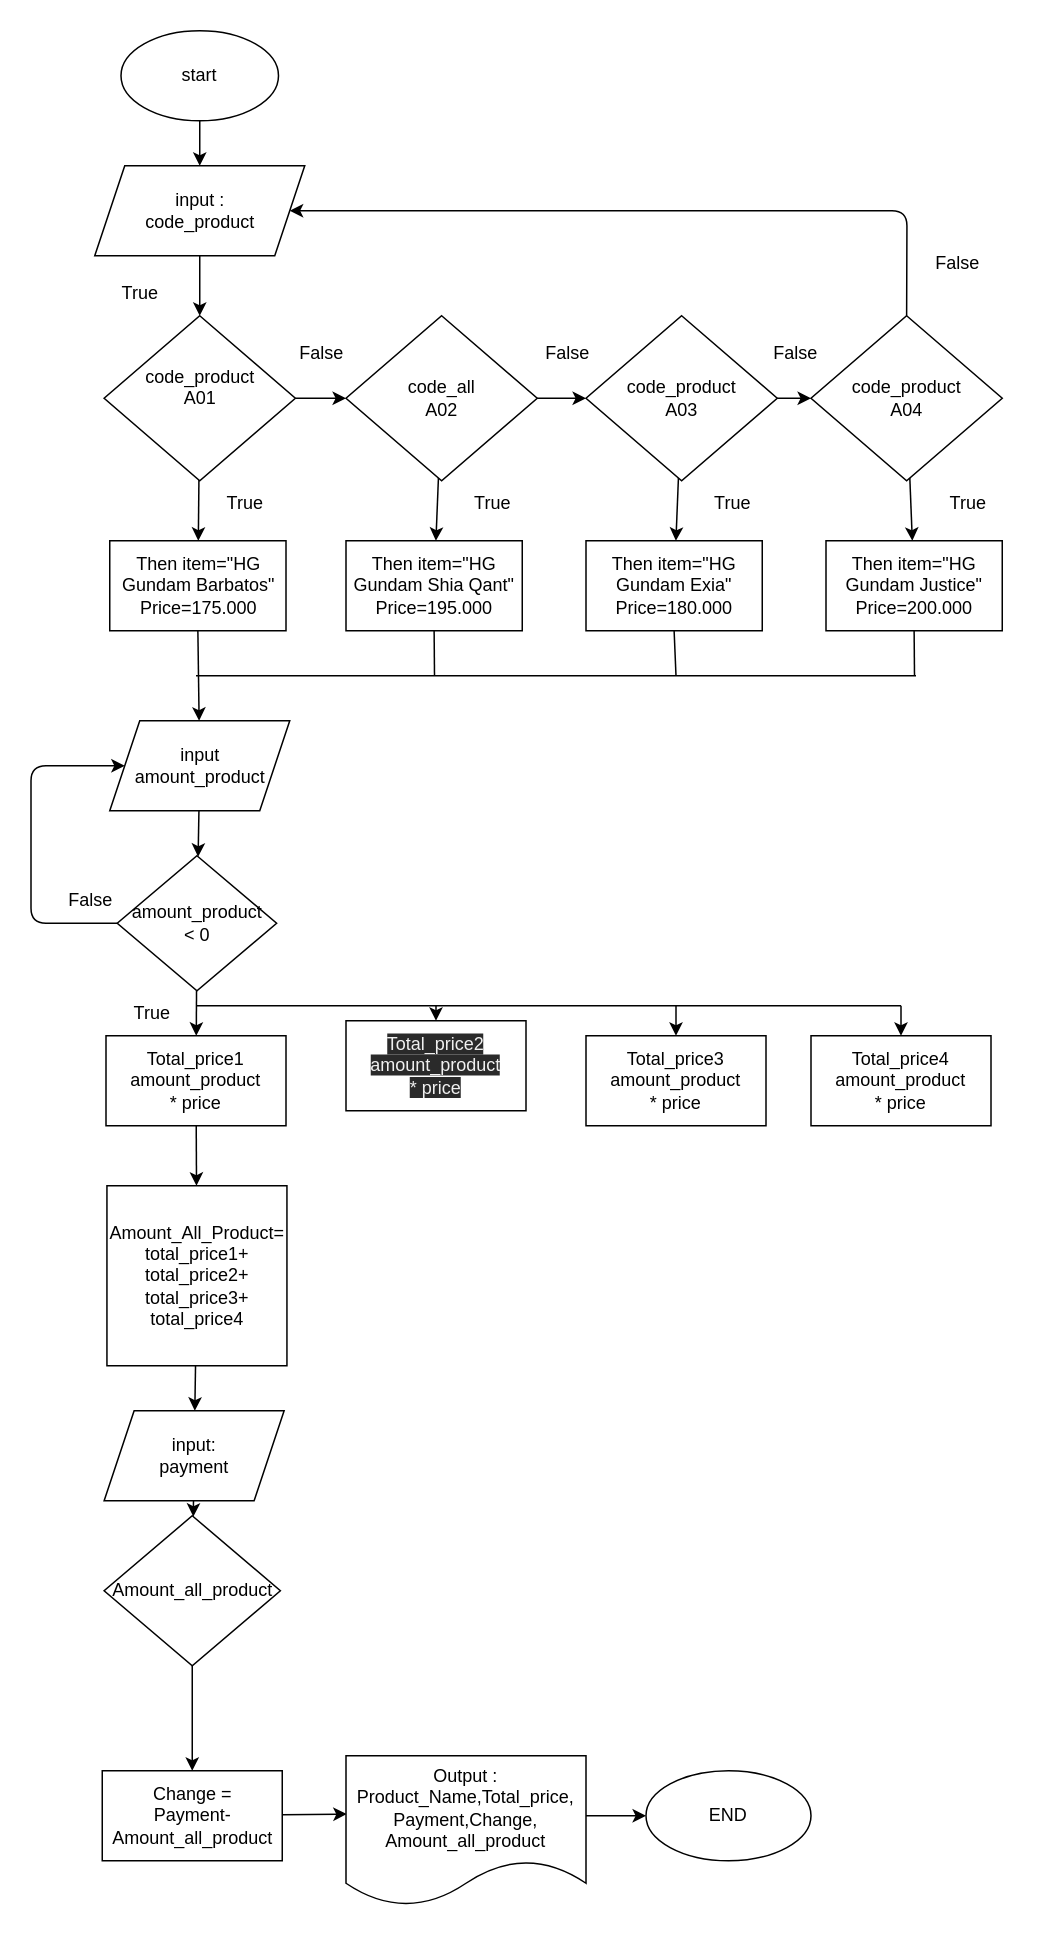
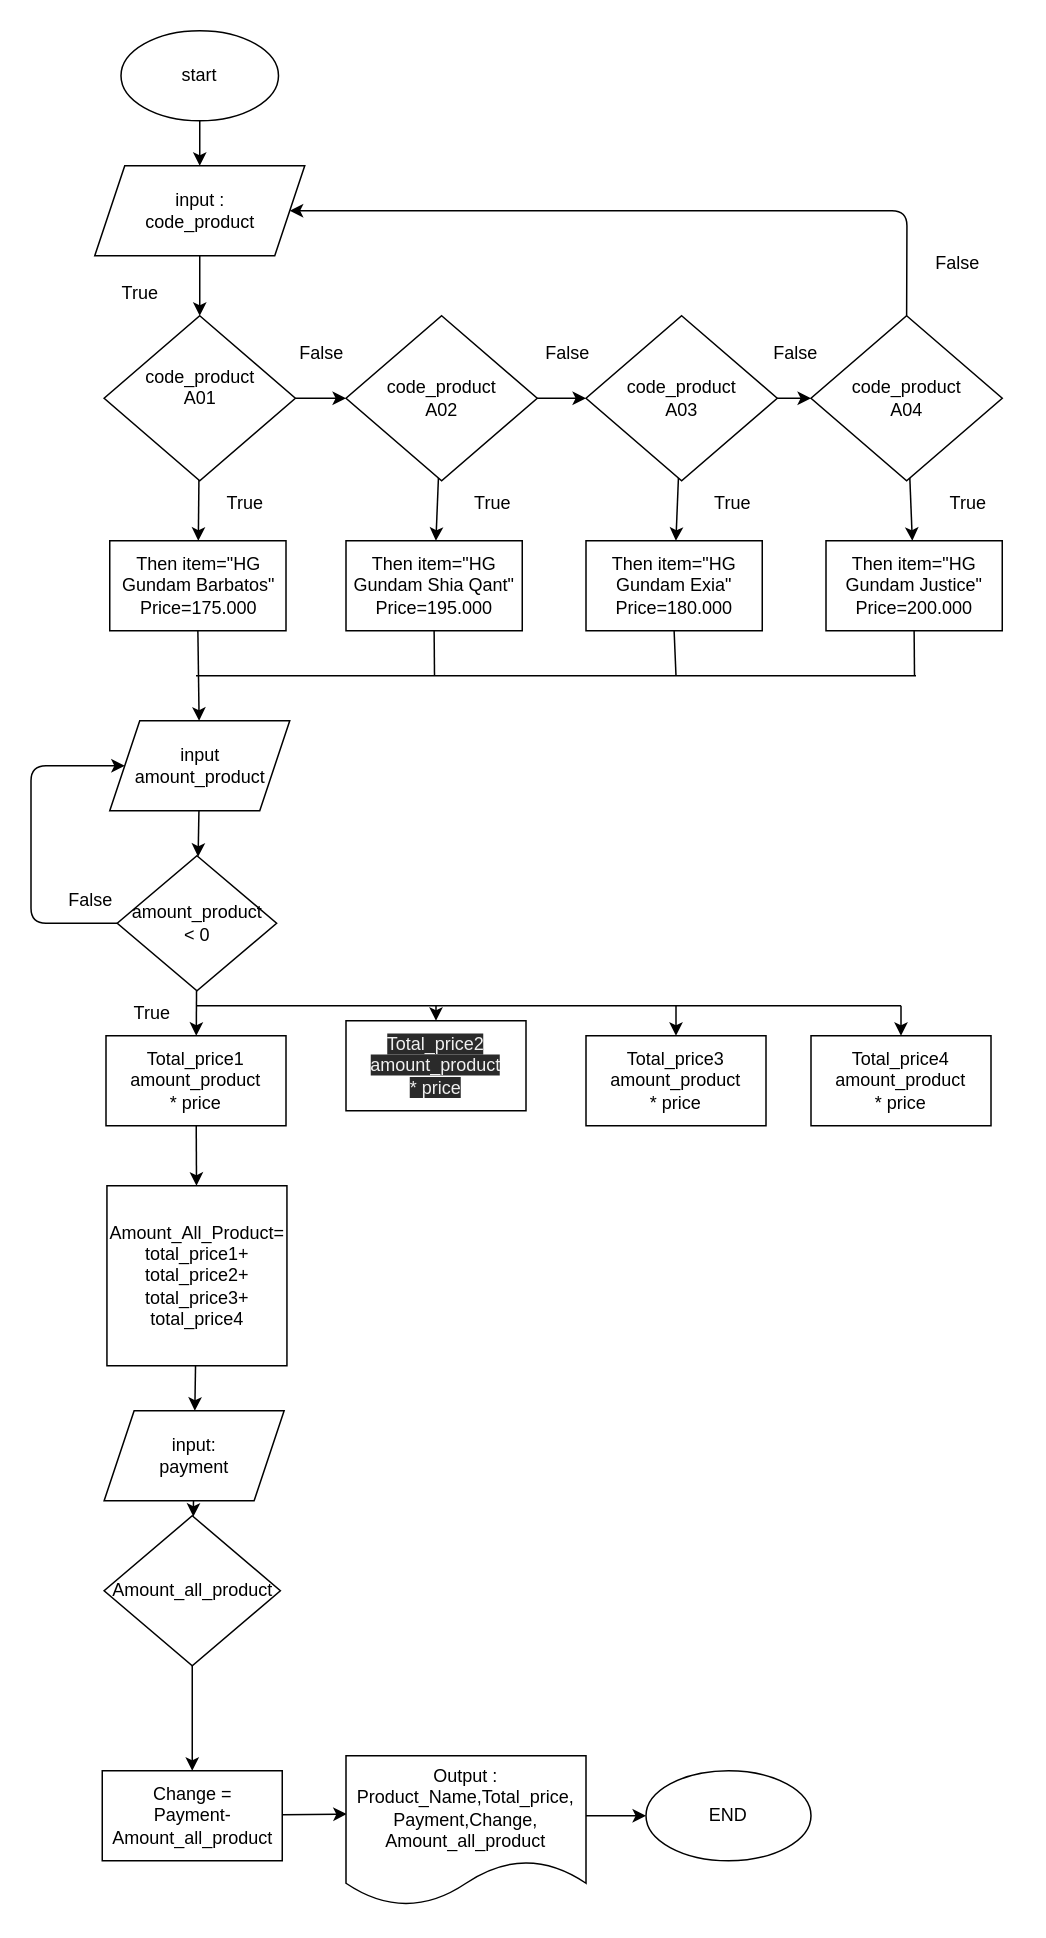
(442, 398) -> (442, 398)
